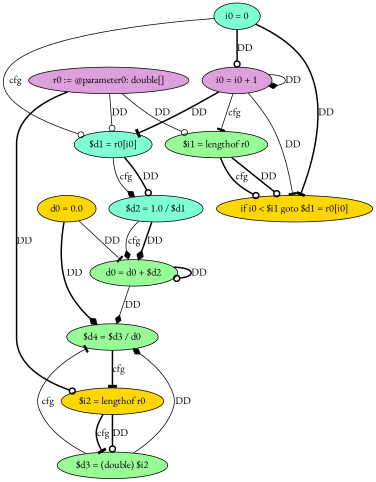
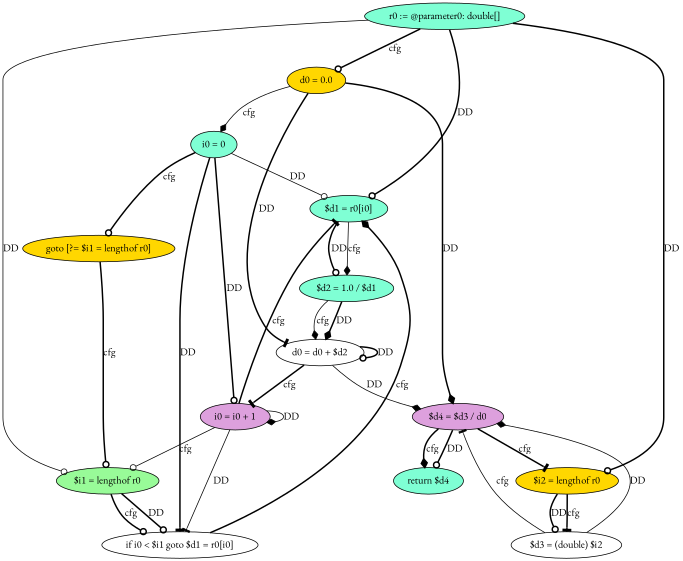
none -> (381, 48)
(15, 80) -> (298, 177)
(109, 80) -> (445, 16)
none -> (254, 100)
(111, 109) -> (448, 127)
(227, 111) -> (175, 447)
(199, 112) -> (278, 320)
(295, 209) -> (180, 545)
(99, 239) -> (253, 218)
none -> (99, 249)
(134, 273) -> (320, 353)
(112, 337) -> (458, 417)
none -> (279, 384)
none -> (375, 414)
(112, 465) -> (566, 545)
none -> (428, 481)
